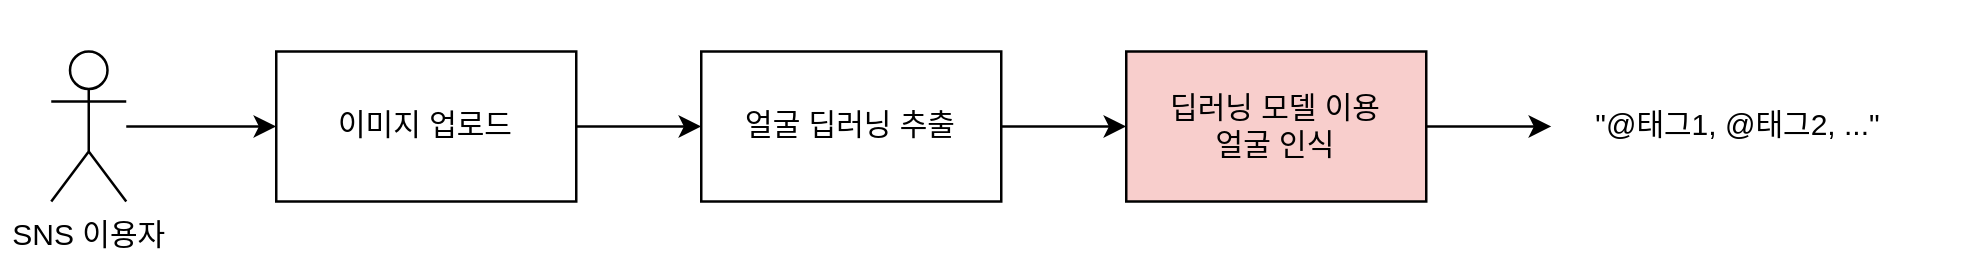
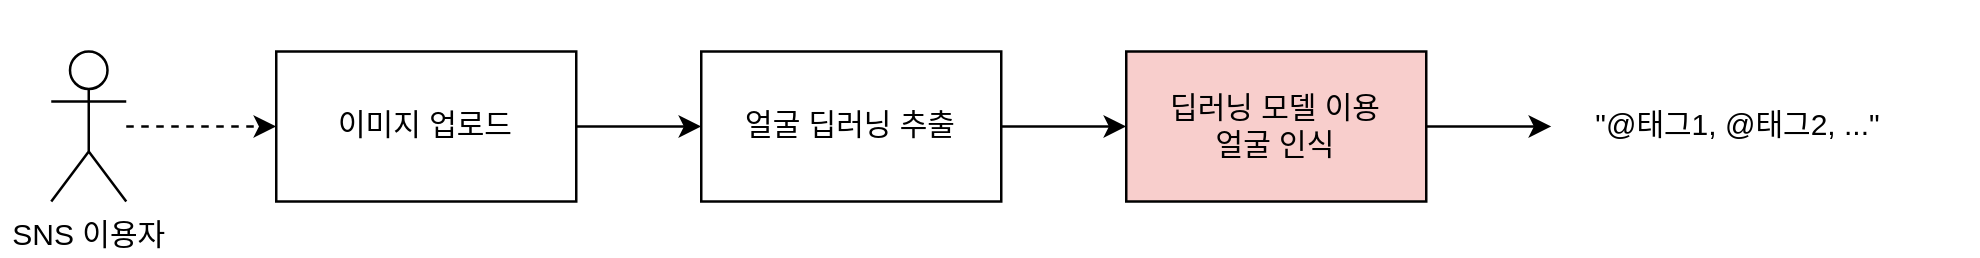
(196, 126) -> (196, 126)
